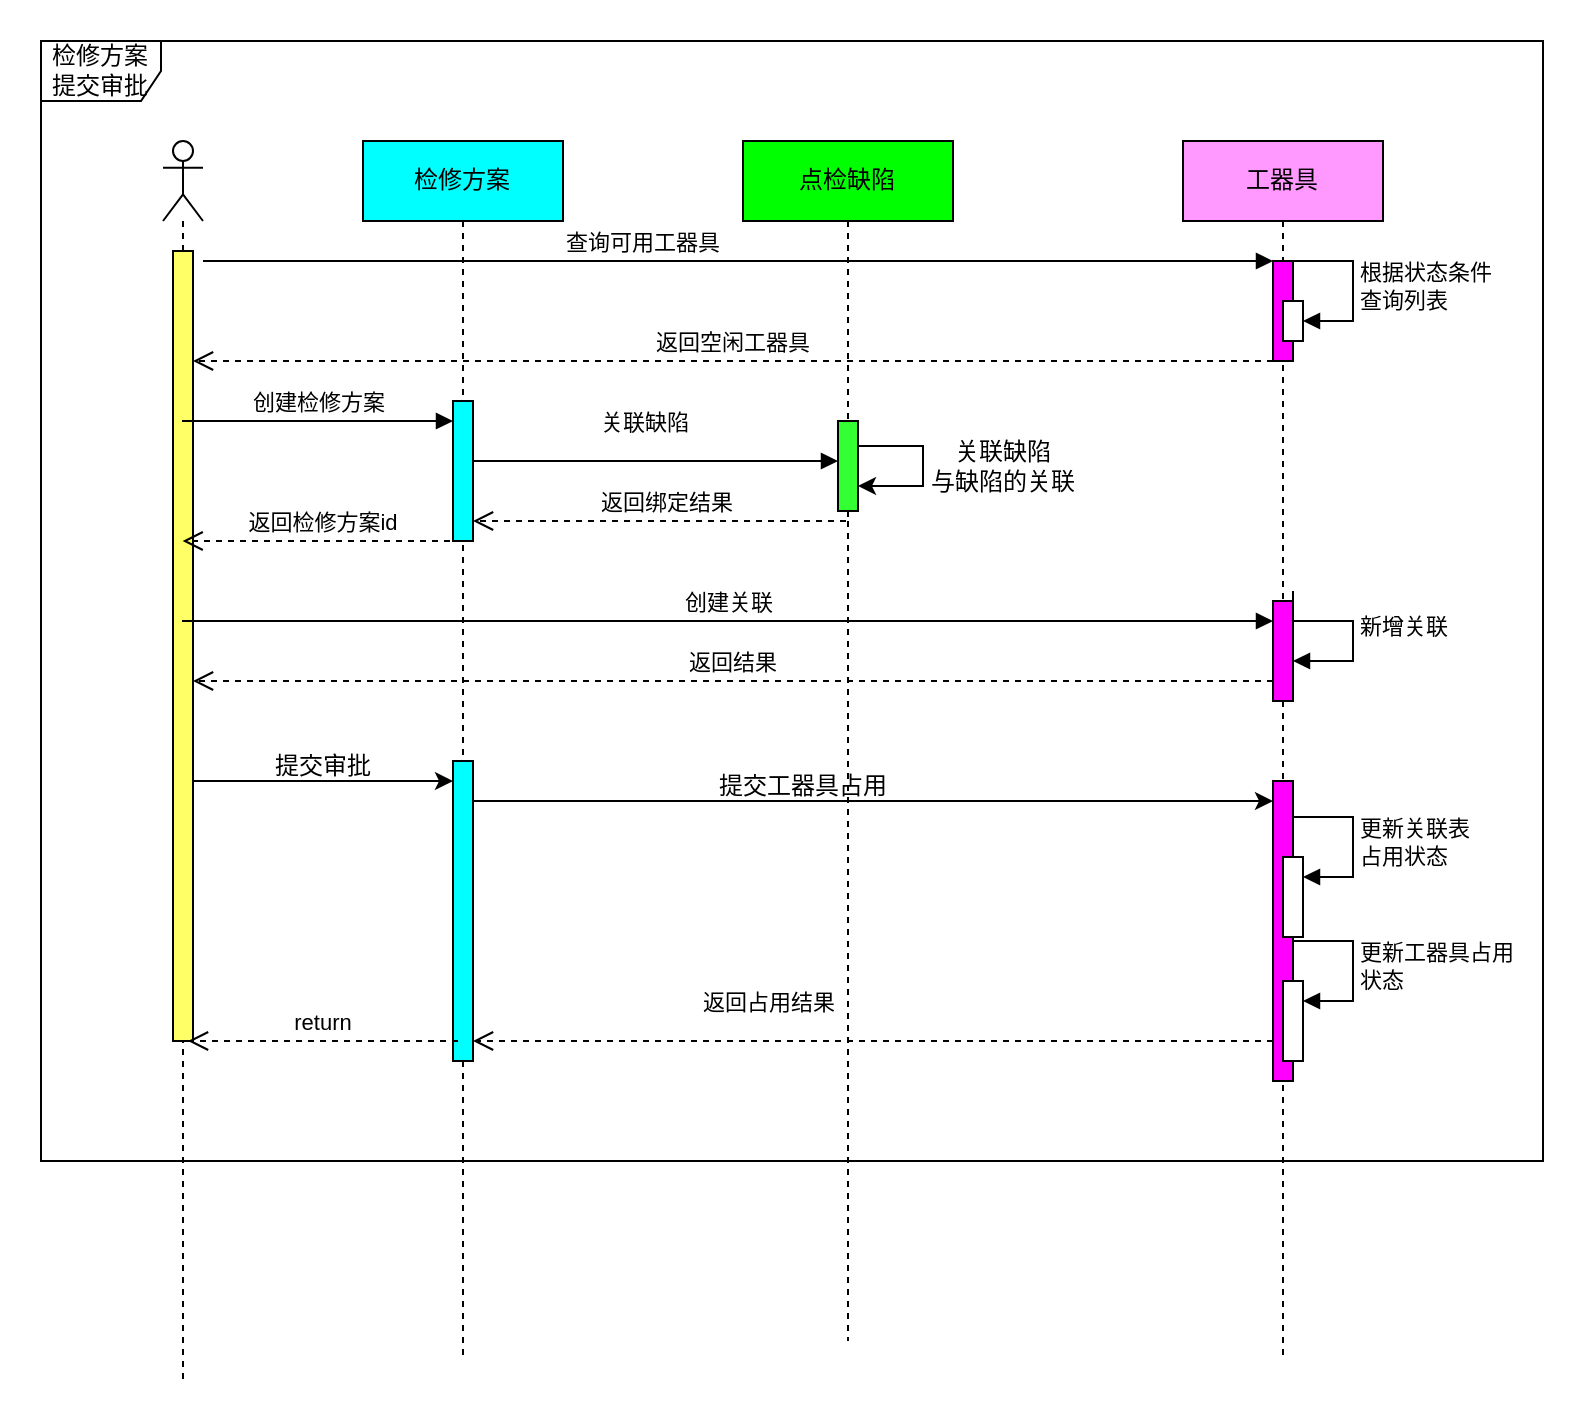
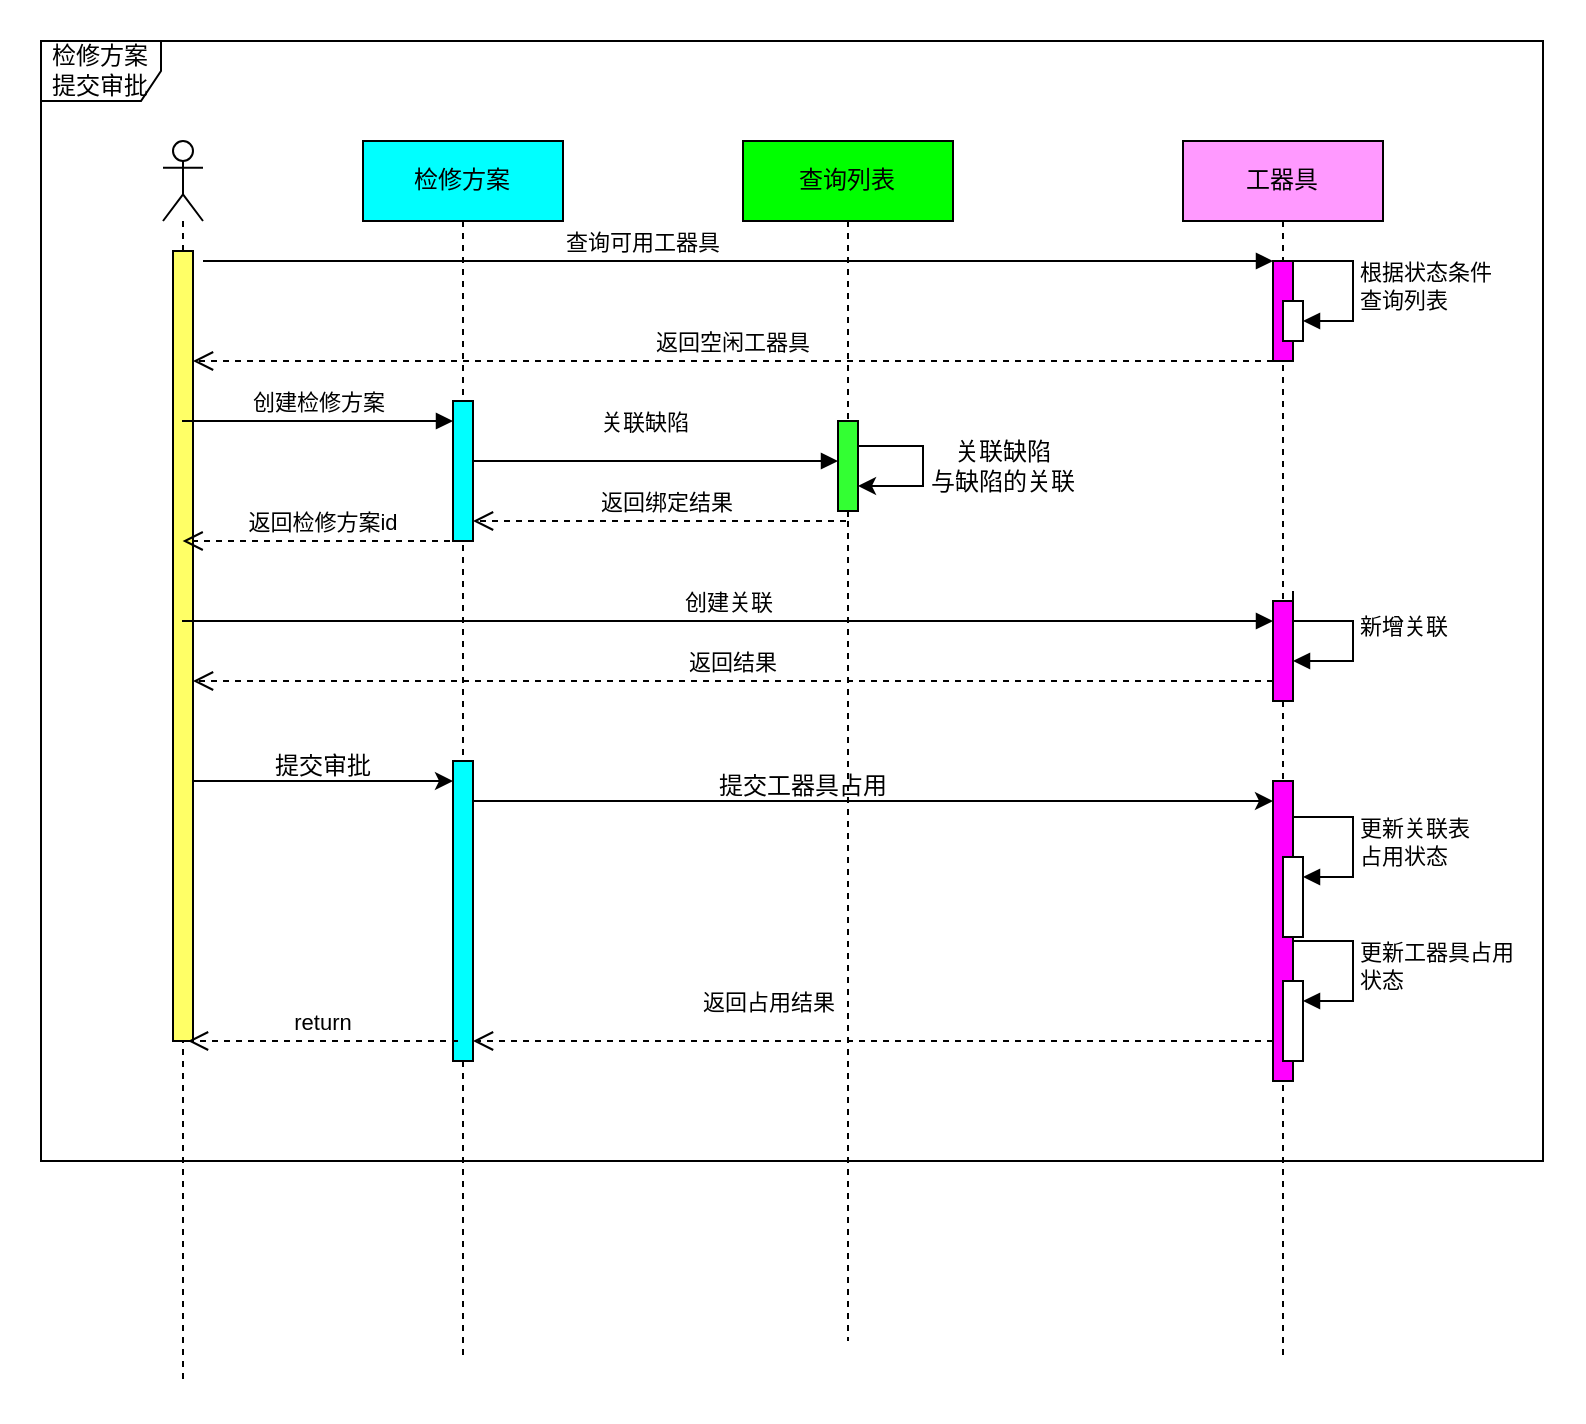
(848, 181) -> (848, 181)
